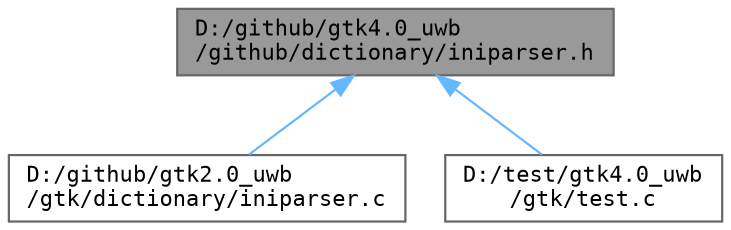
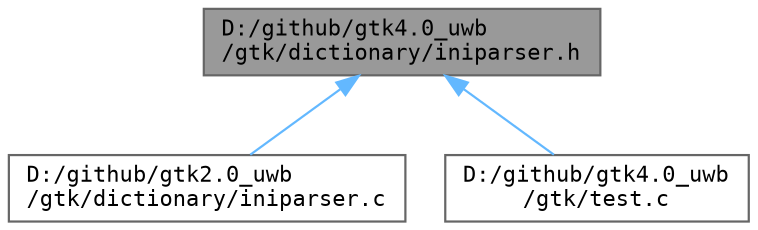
(395, 42) -> (402, 42)
(584, 188) -> (597, 188)
